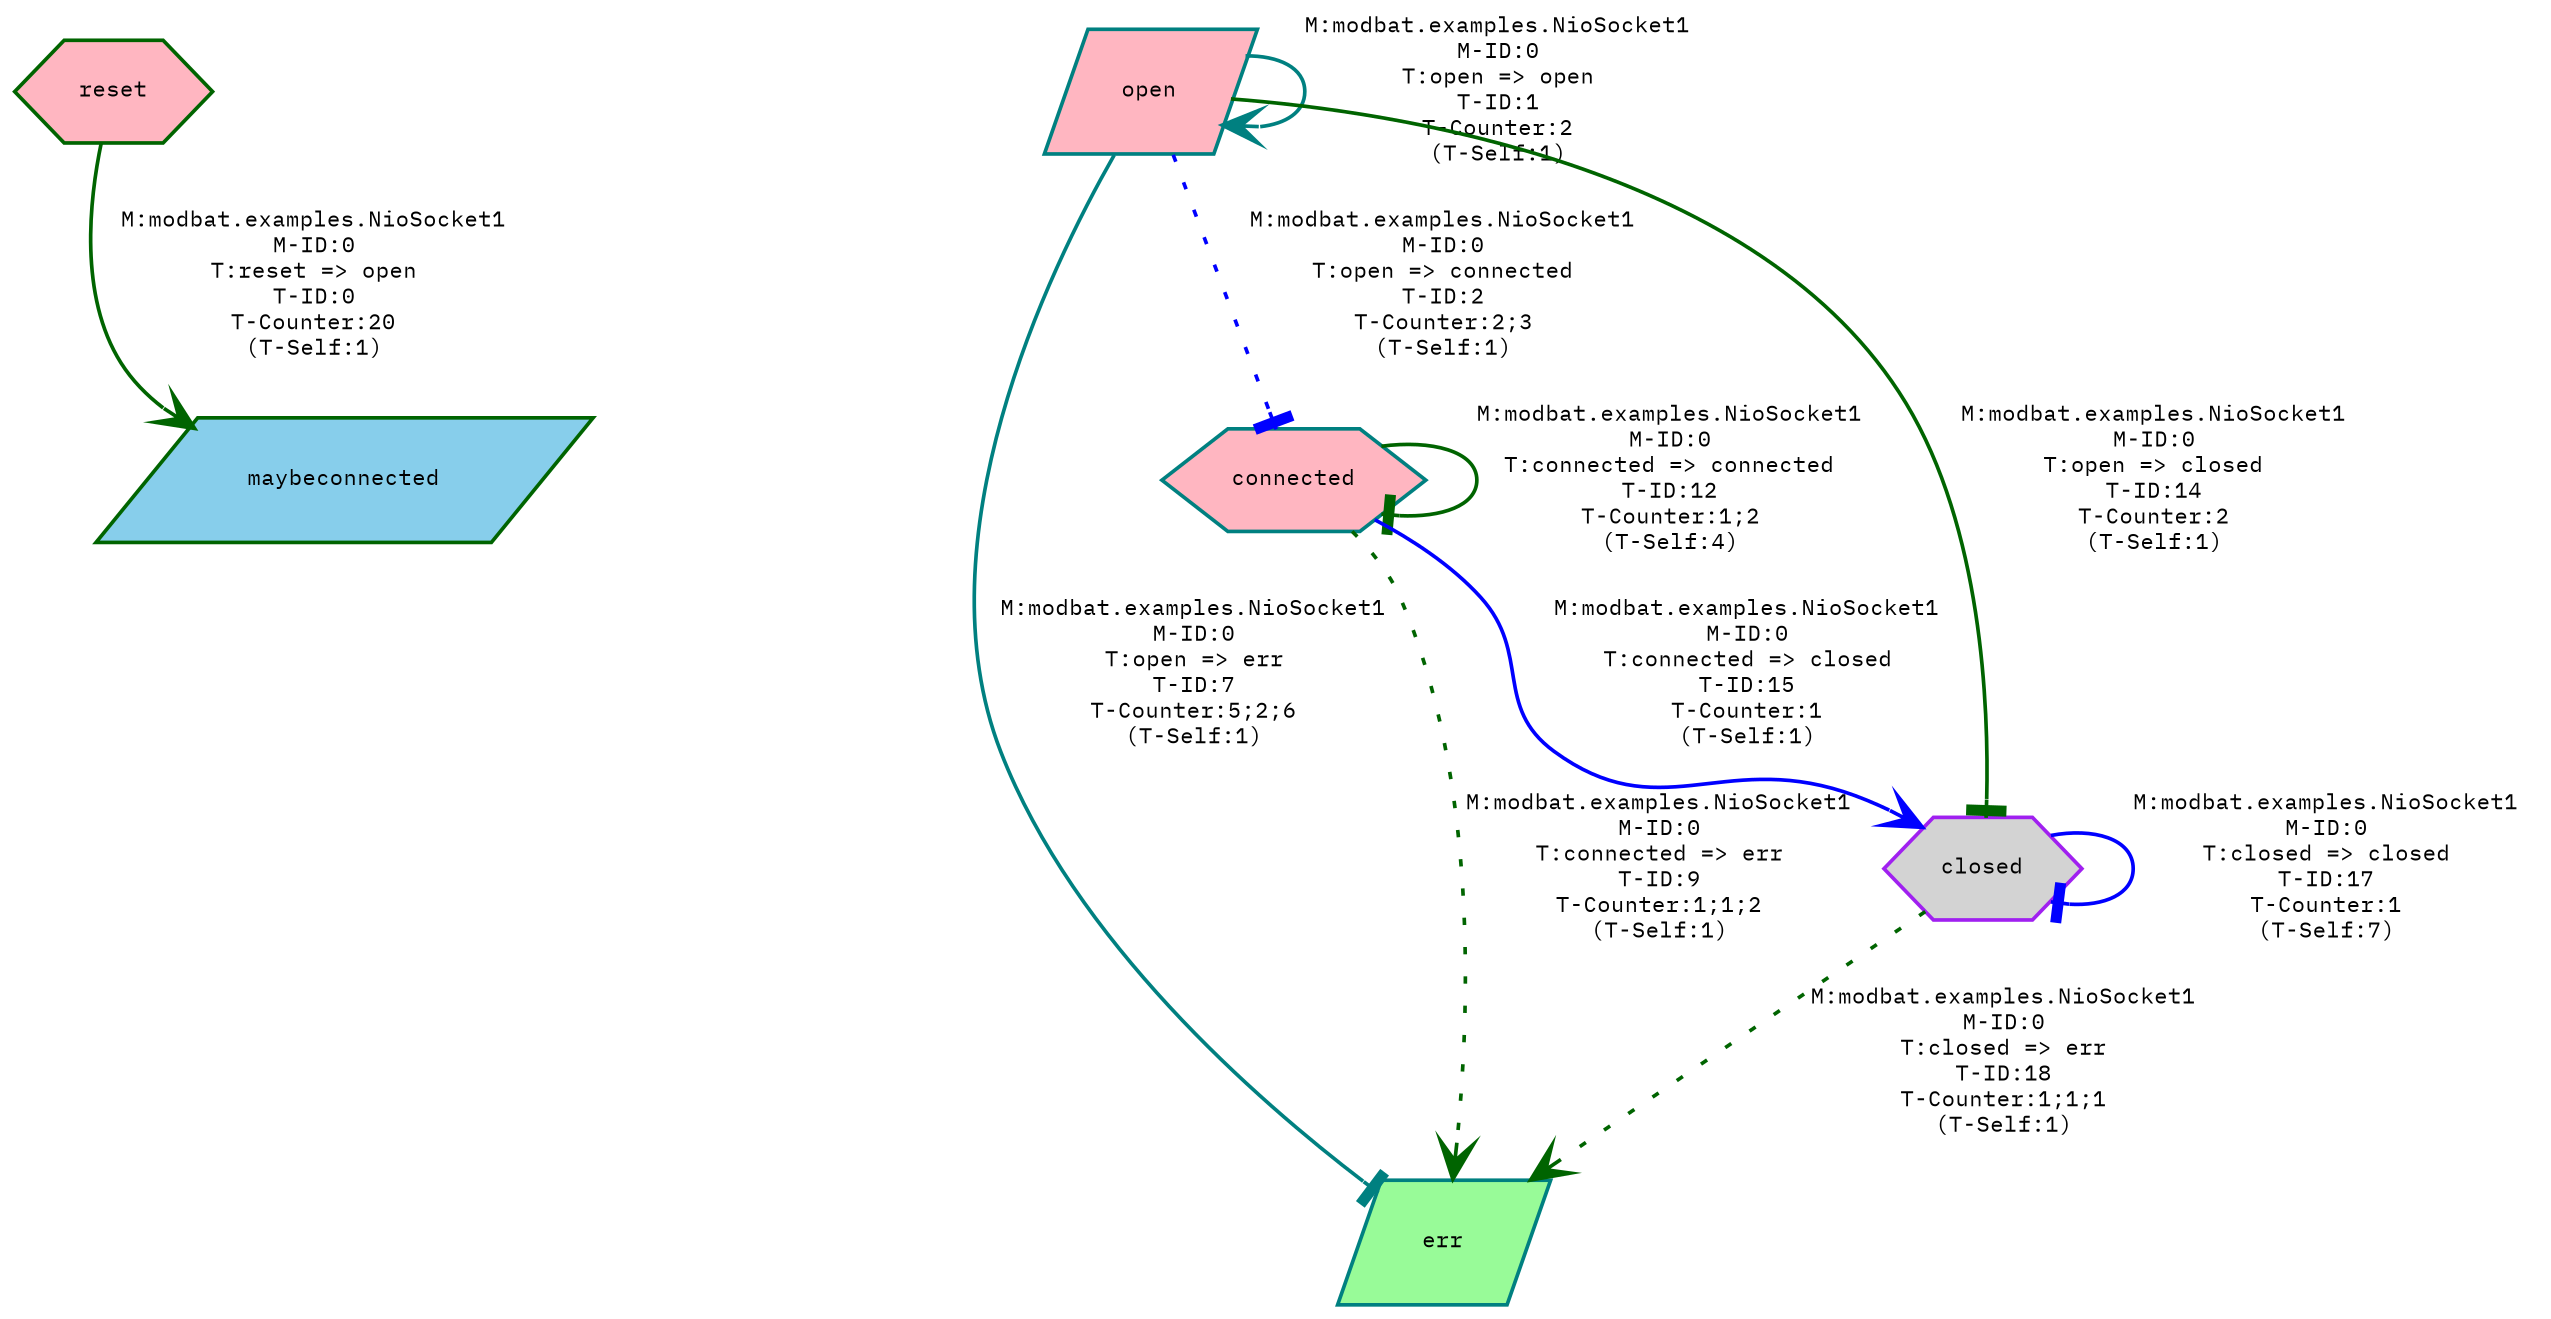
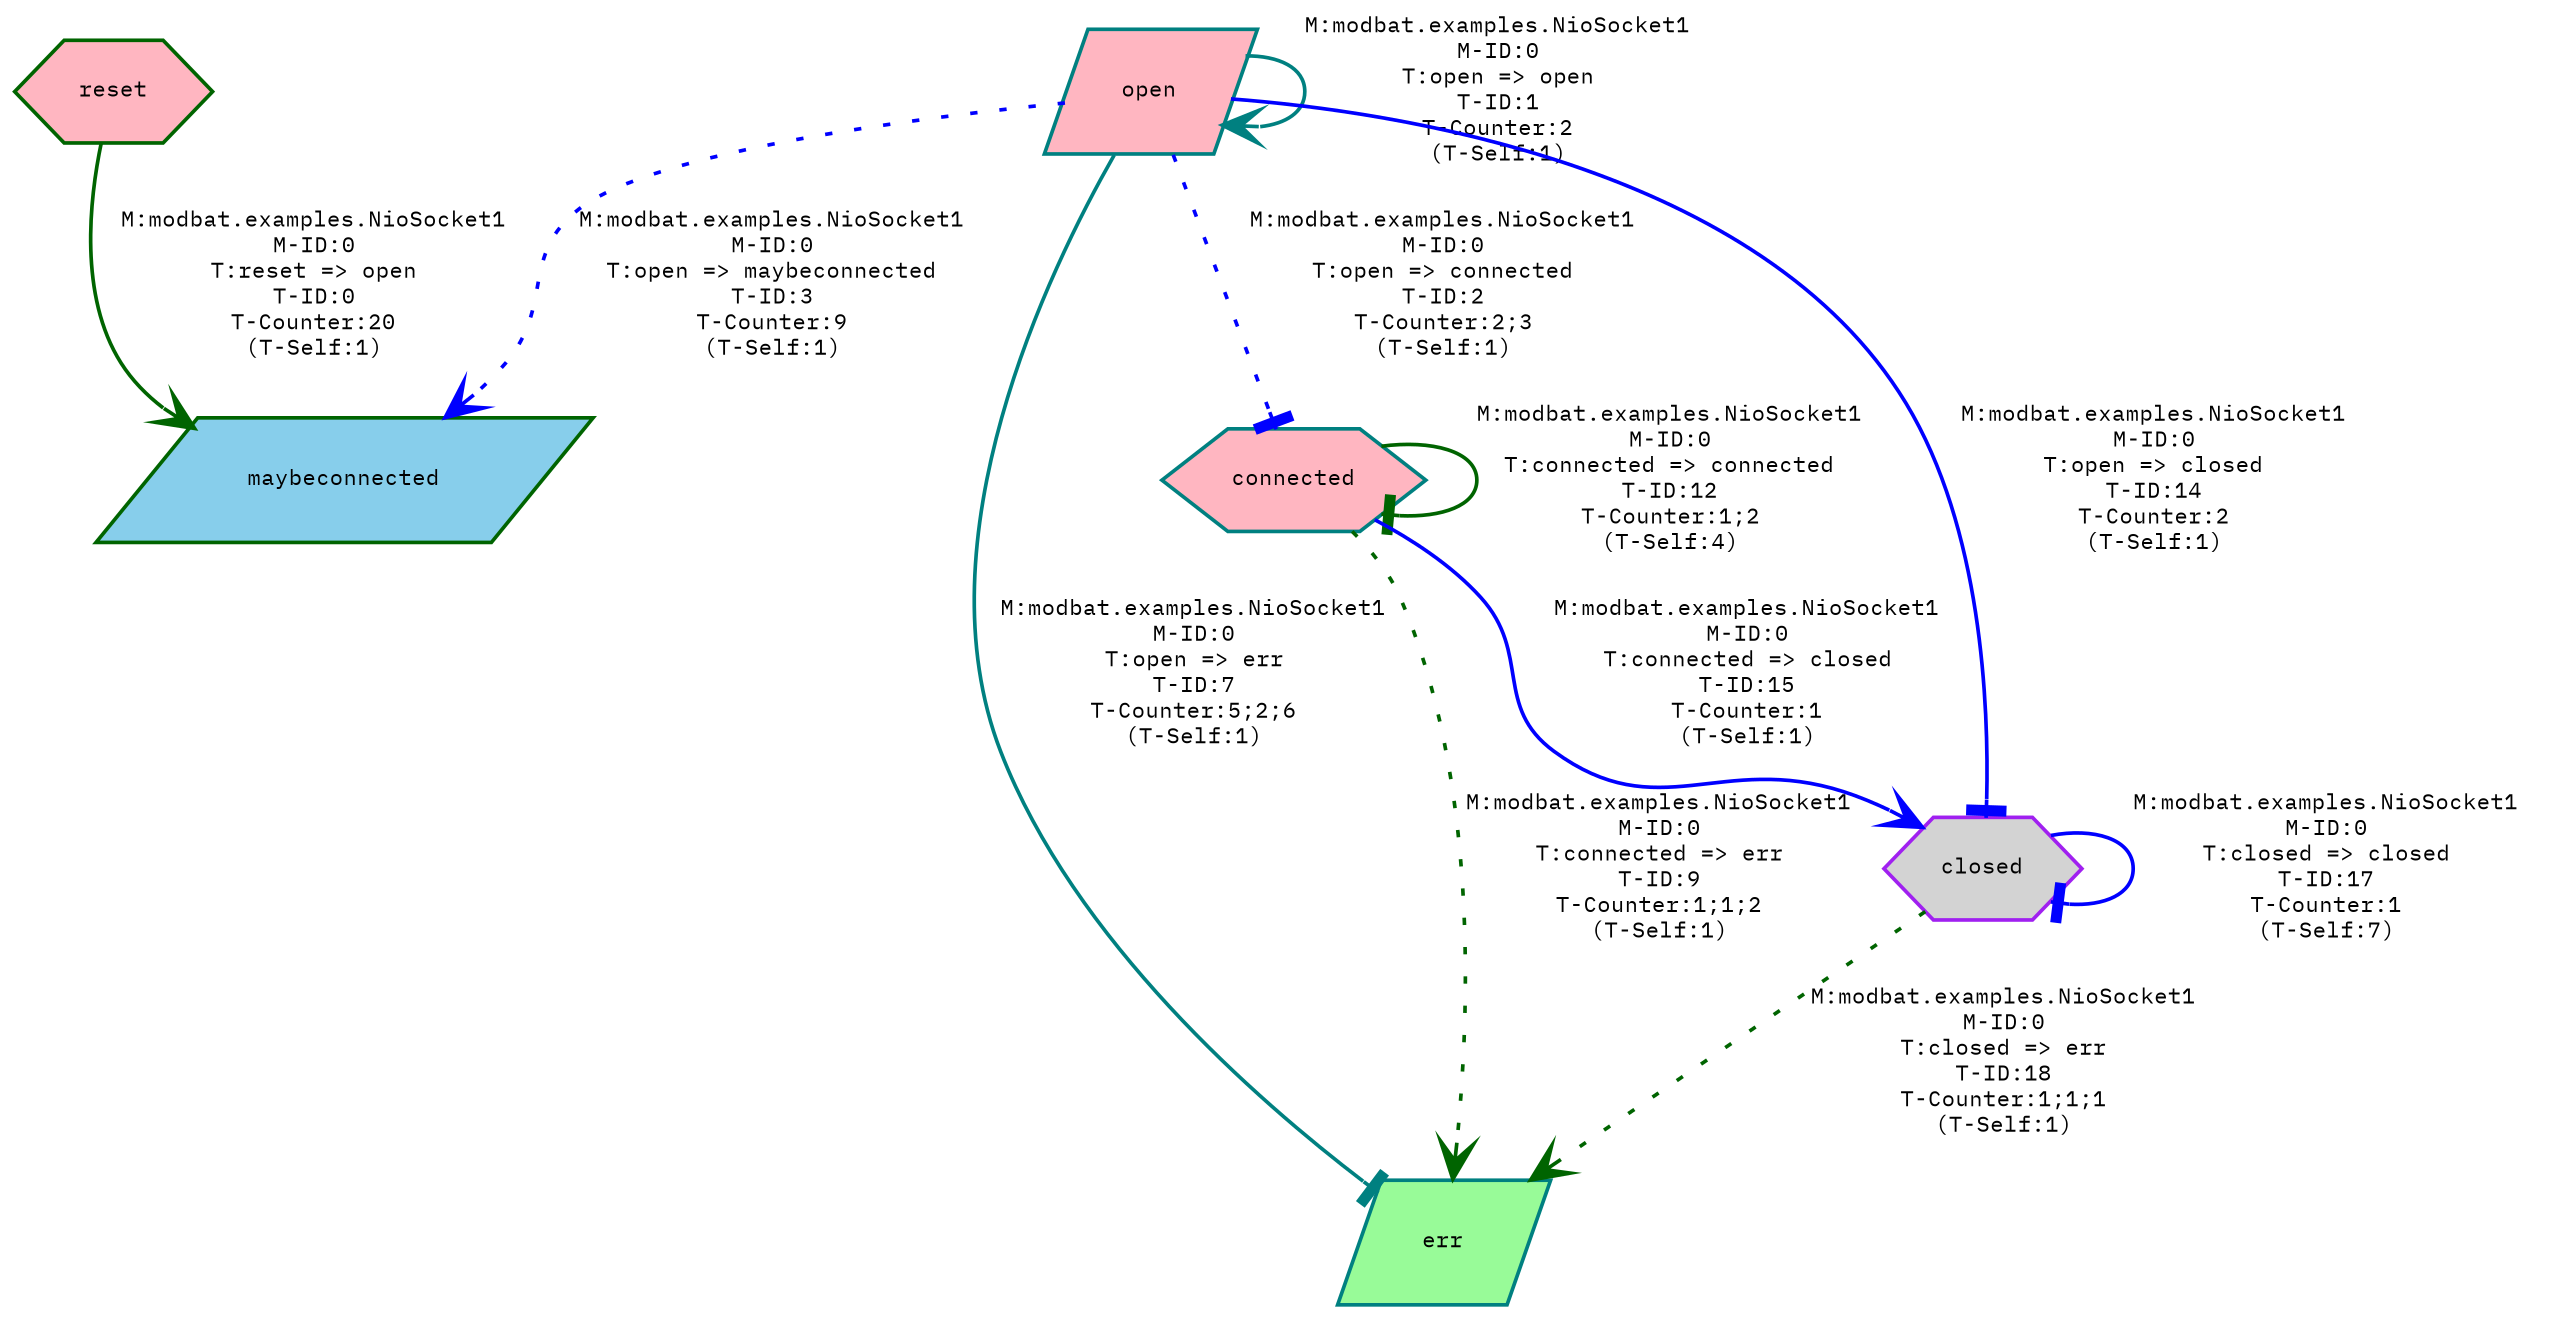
none -> (710, 158)
(1784, 274) -> (1784, 274)
